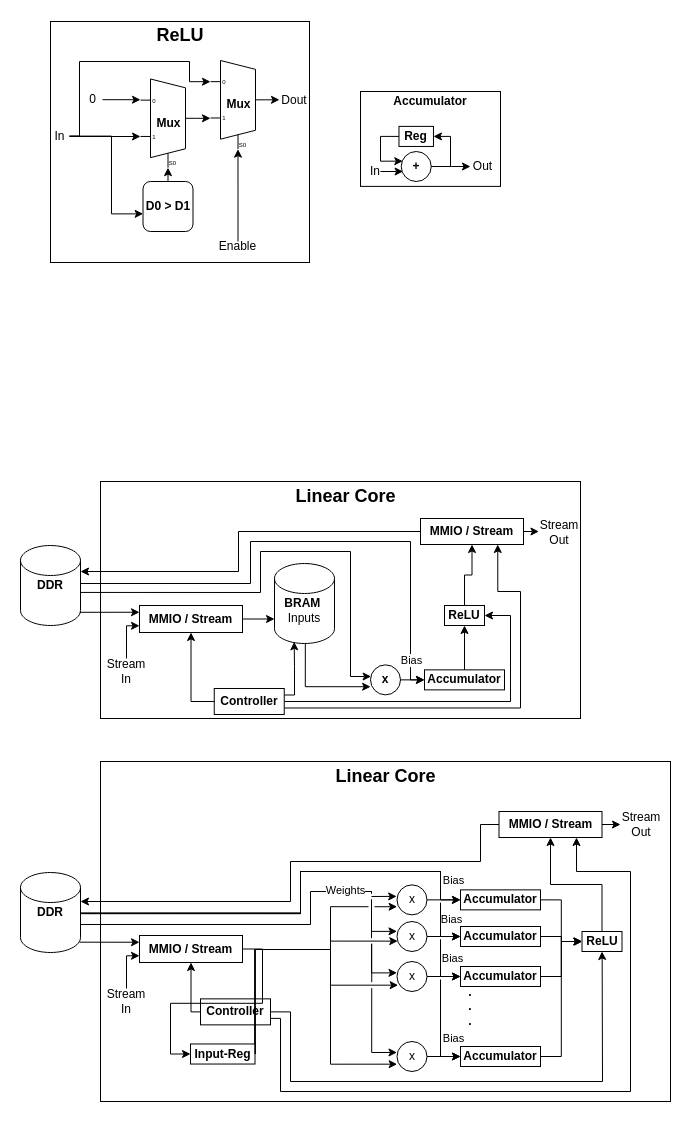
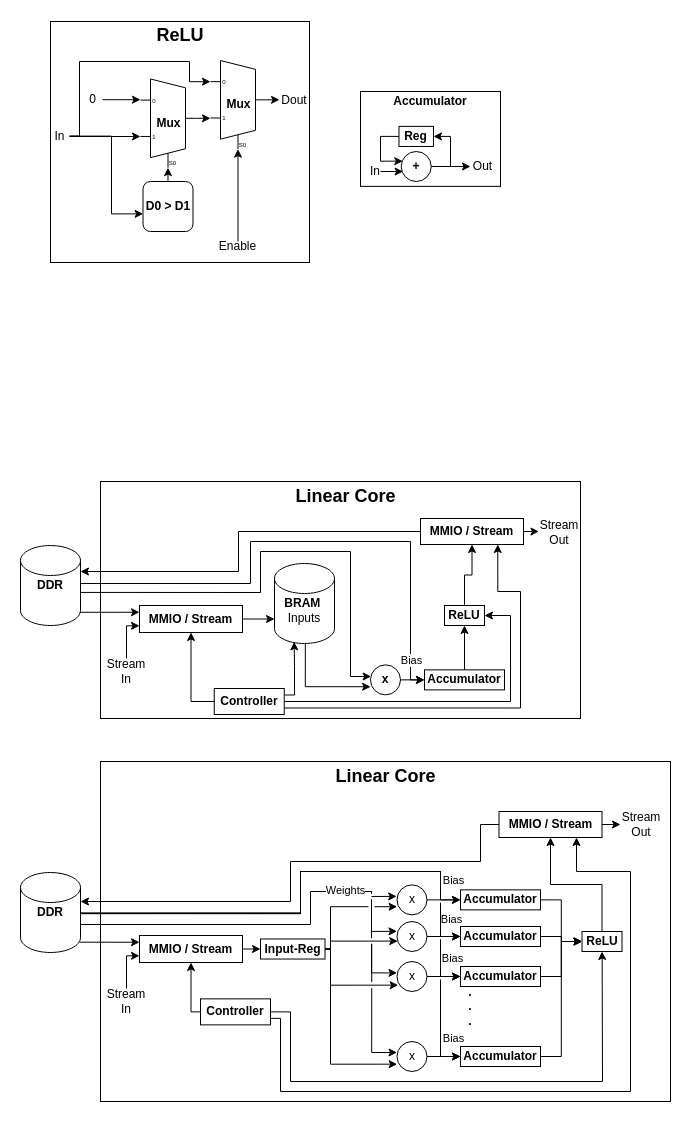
(223, 1054) -> (293, 949)
